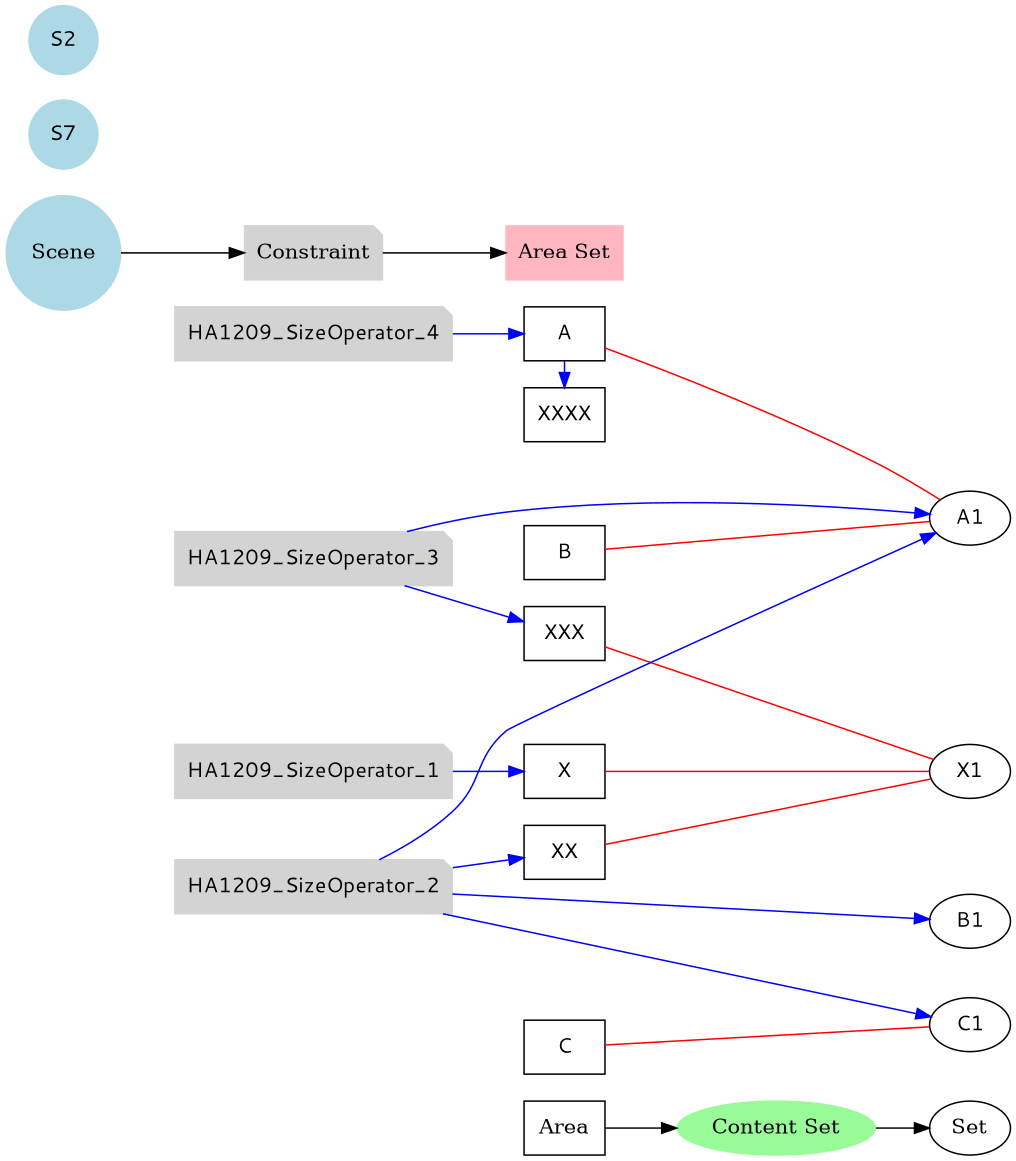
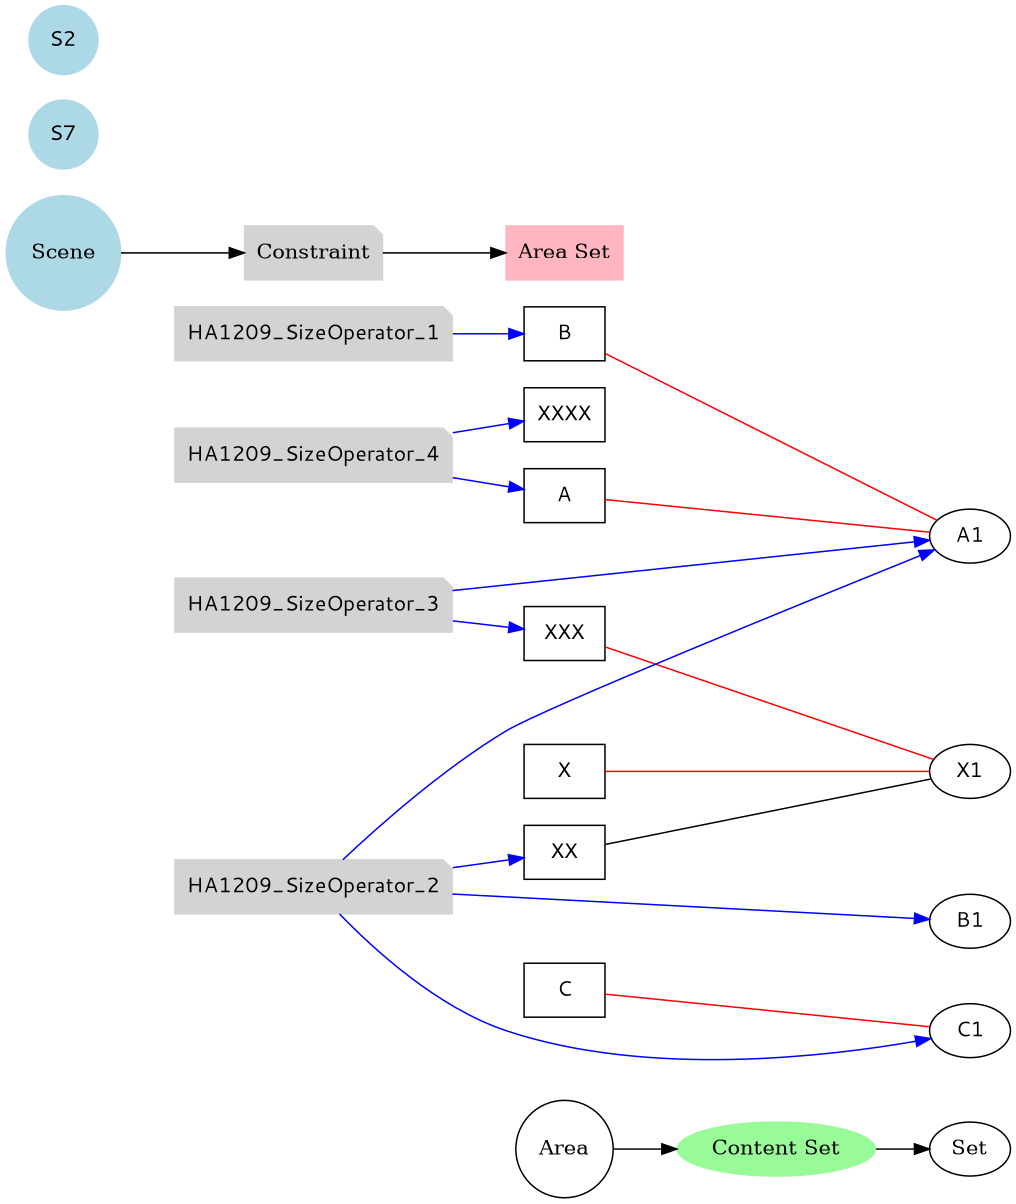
(565, 367) -> (481, 428)
(489, 771) -> (481, 334)
(768, 812) -> (768, 812)
(565, 1128) -> (565, 1149)
